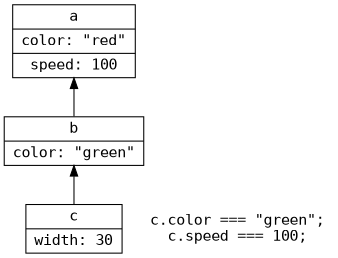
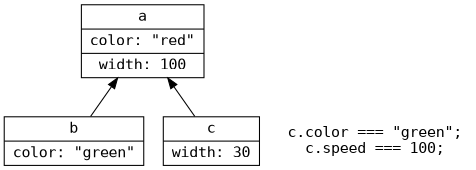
(74, 65) -> (143, 65)
(74, 190) -> (184, 102)
